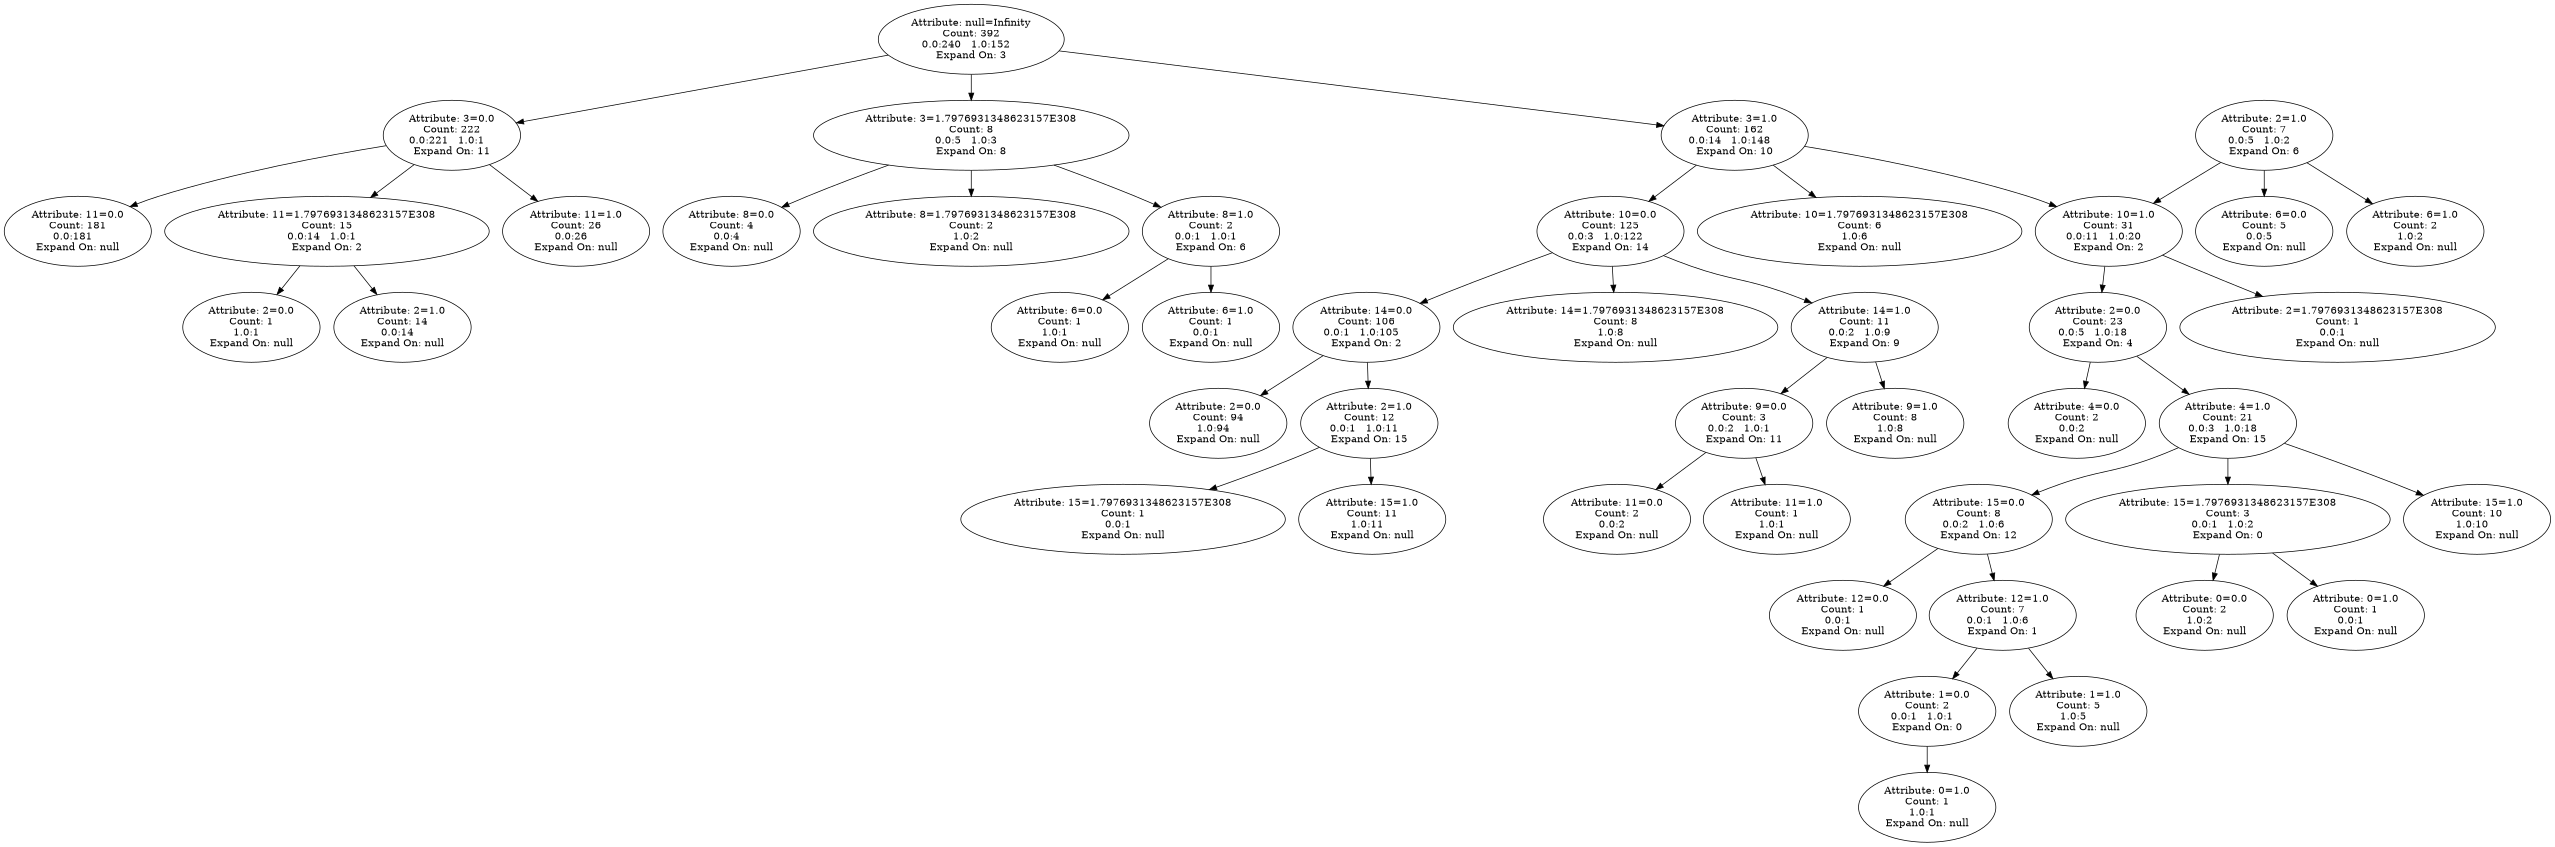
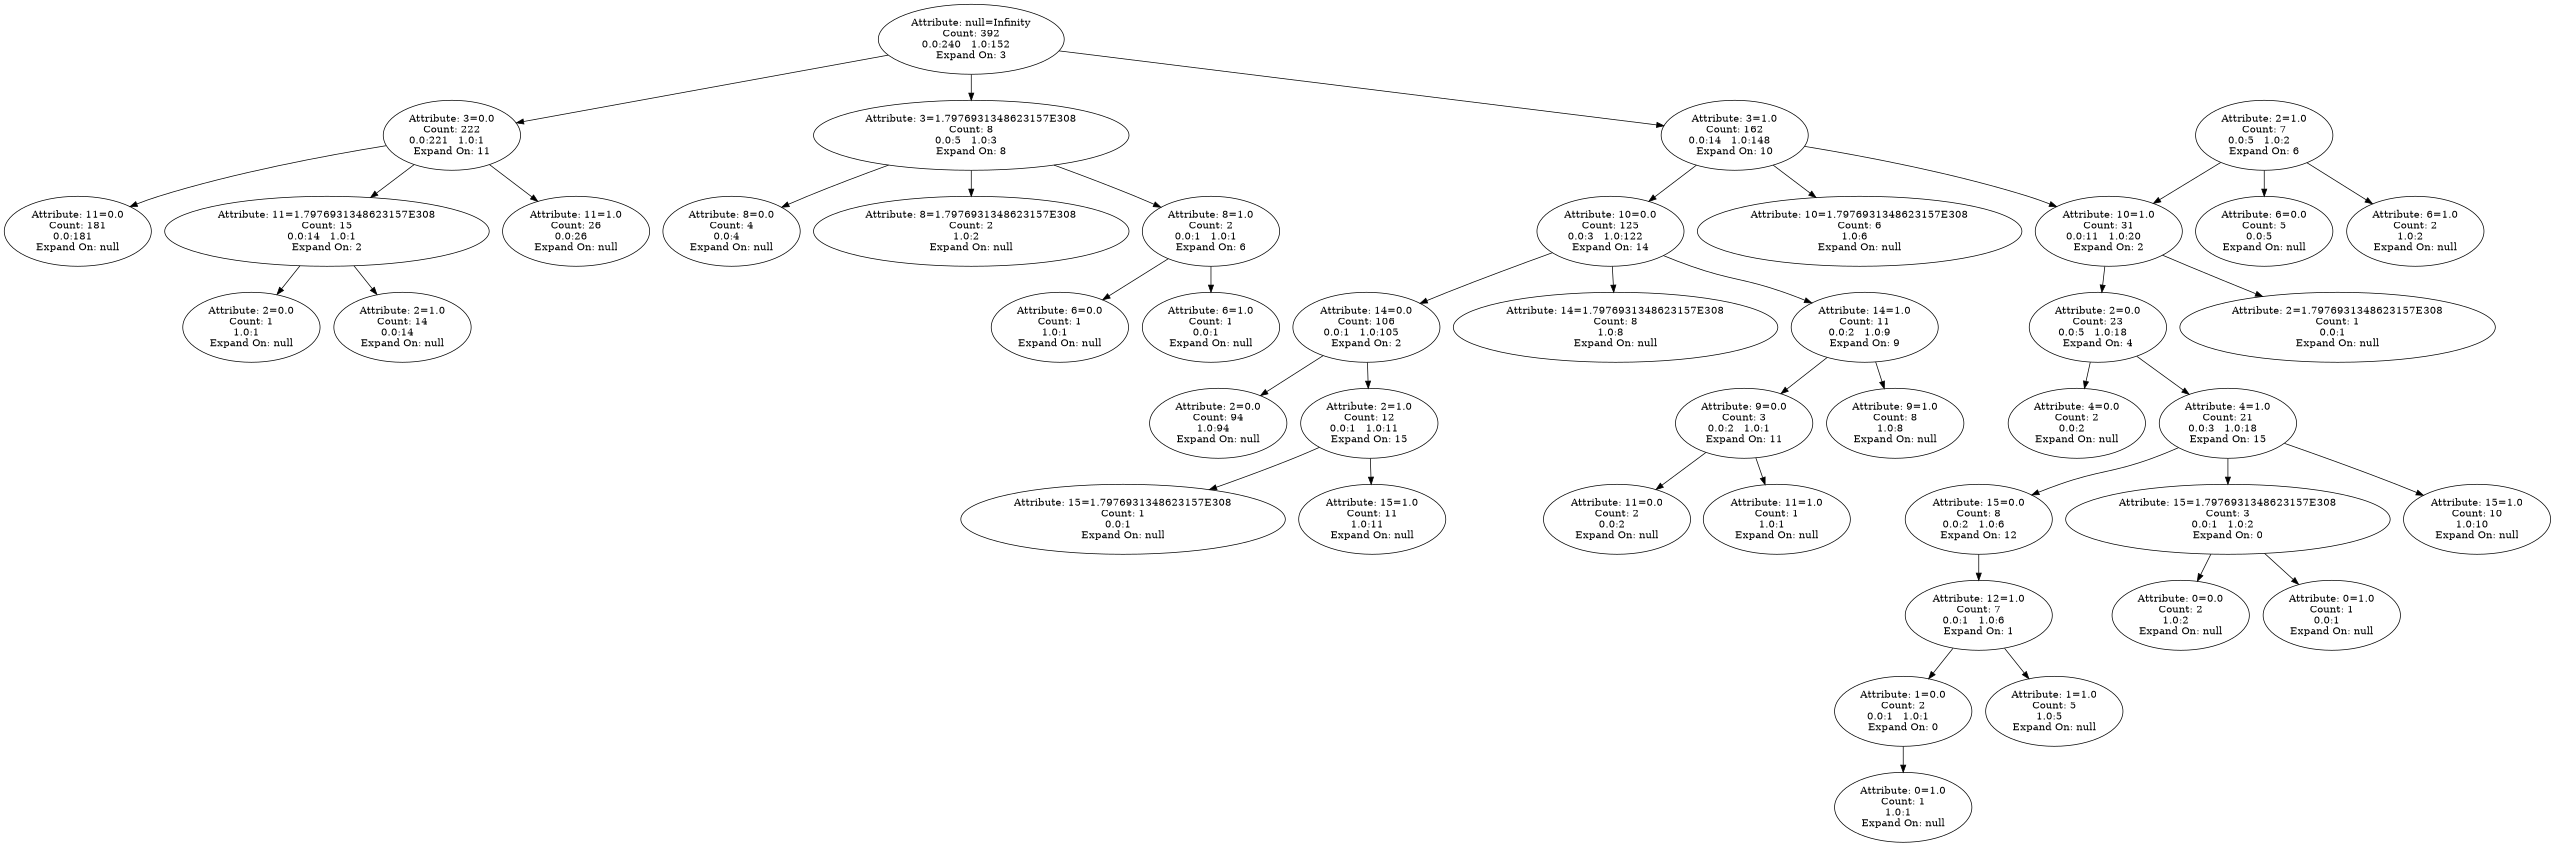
(1843, 615) -> none
